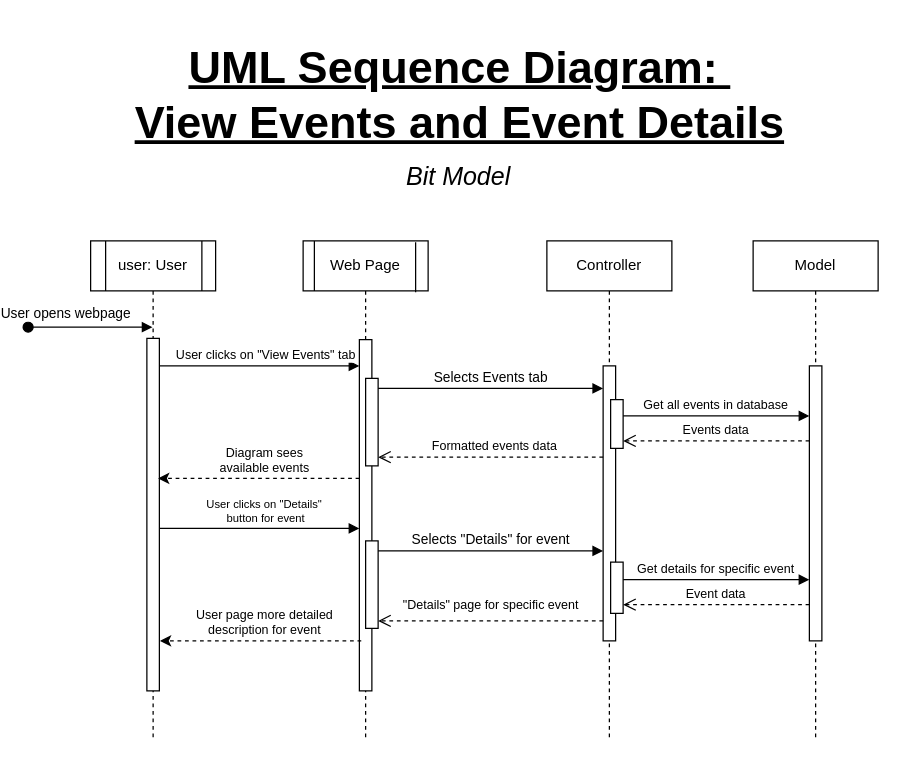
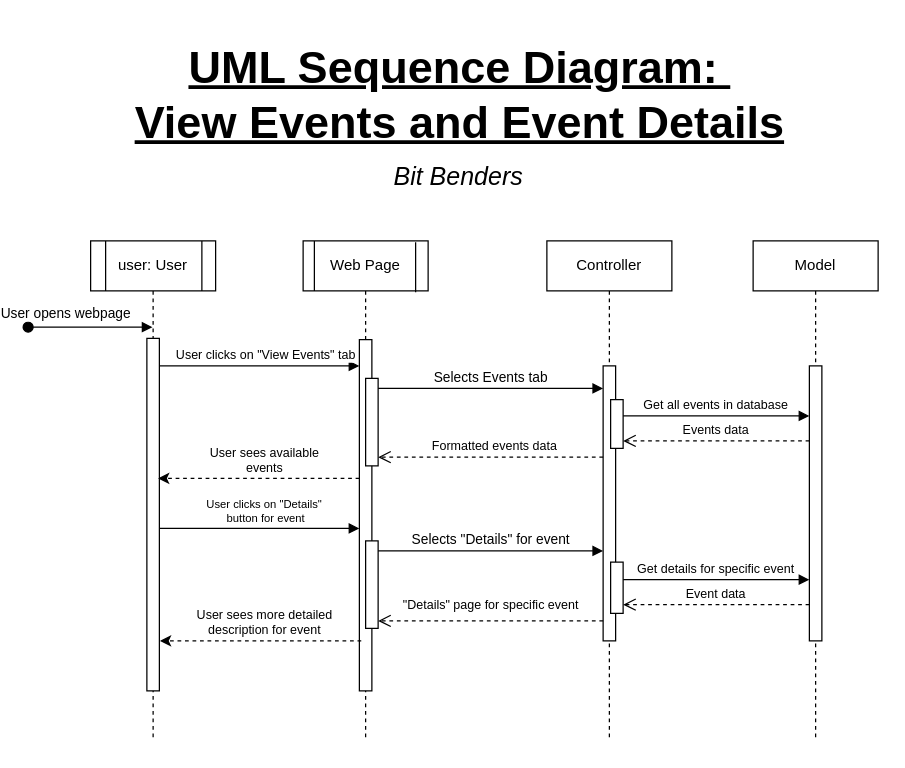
(459, 176) -> (459, 176)
(265, 459) -> (265, 459)
(265, 622) -> (265, 622)
